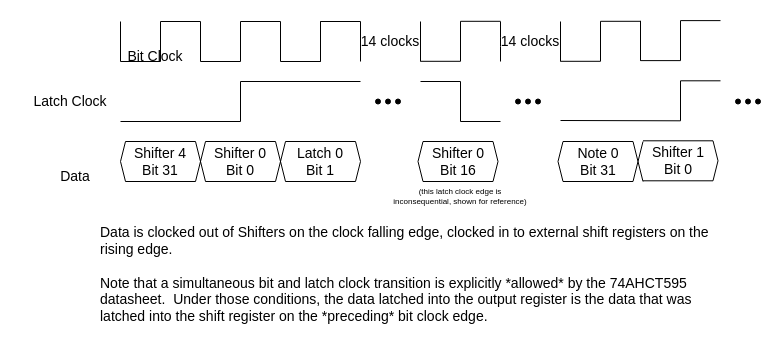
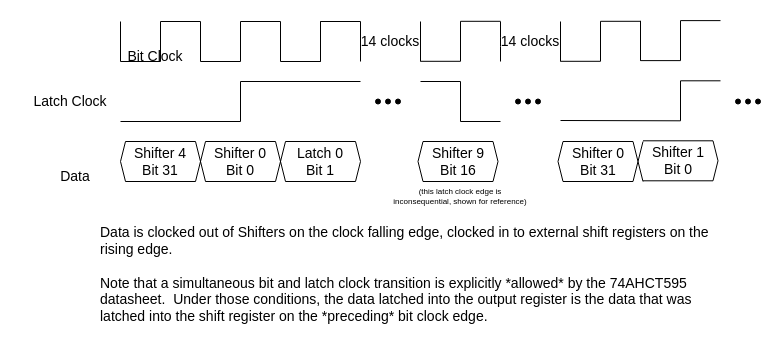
(459, 162) -> (459, 162)
(599, 162) -> (599, 162)
